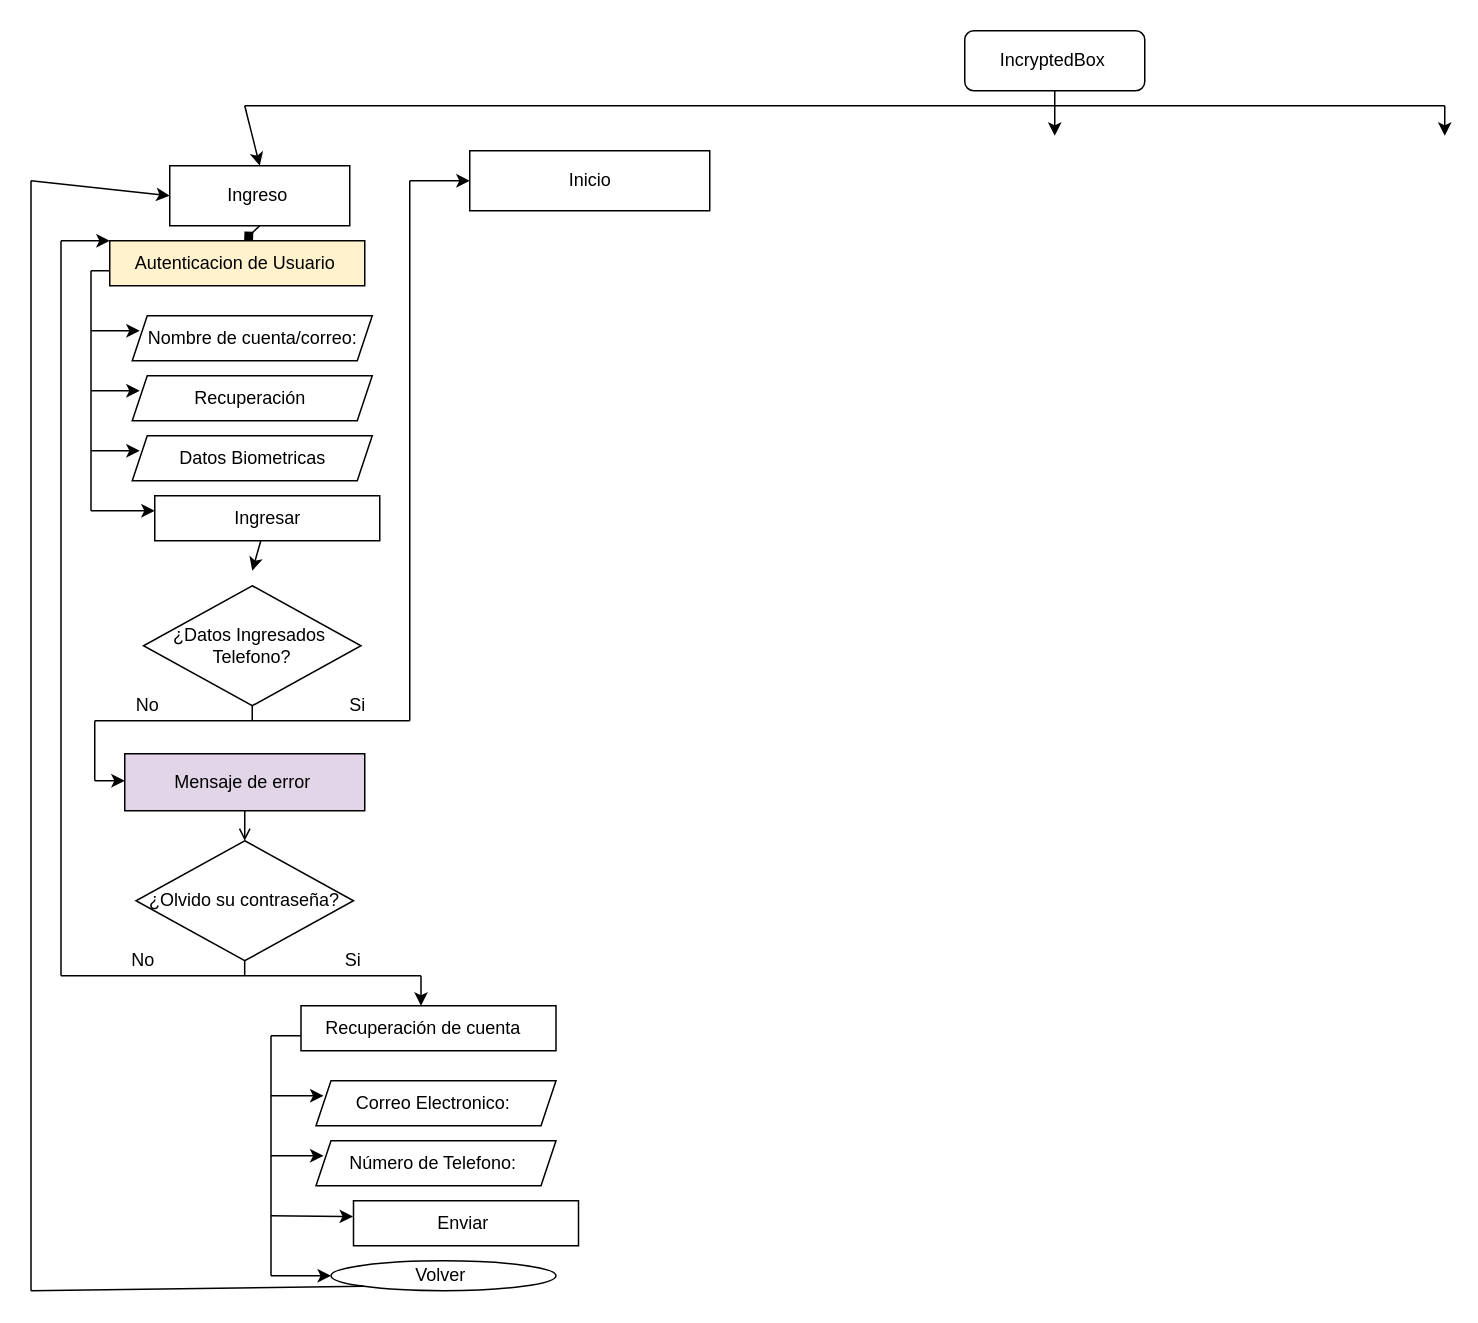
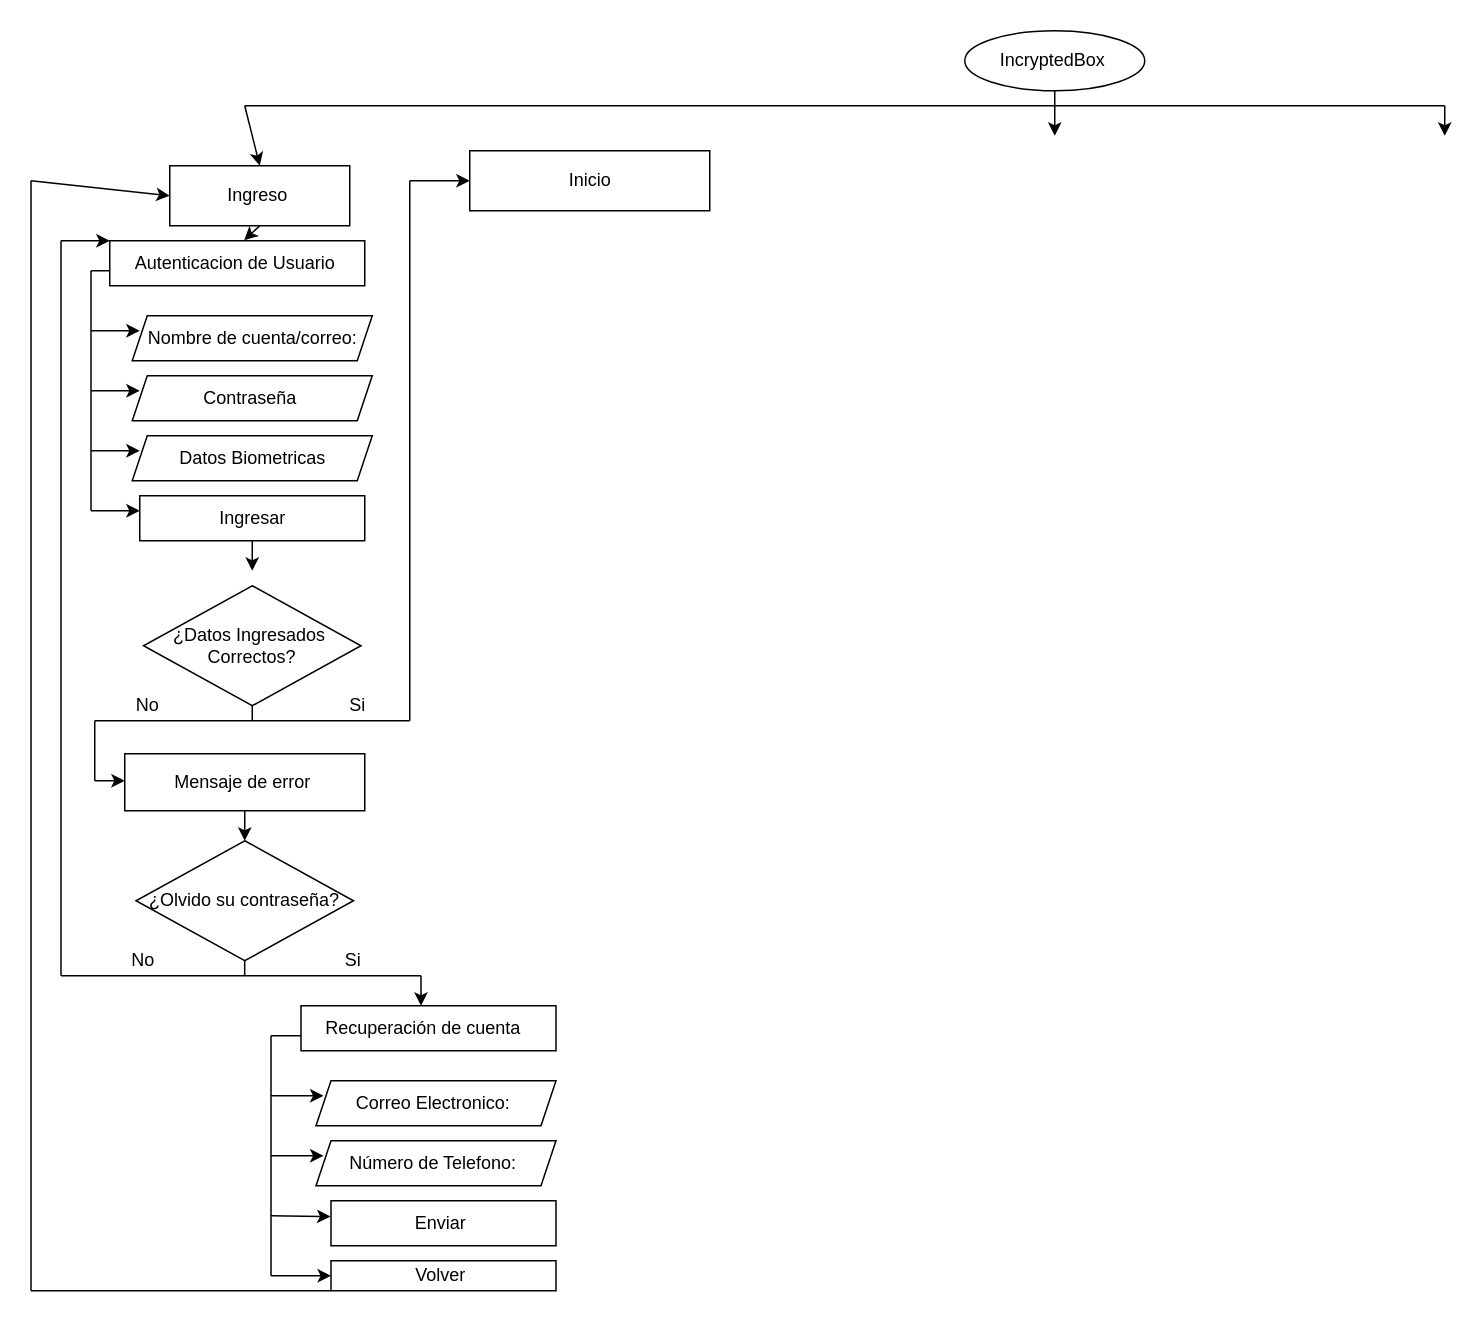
(1055, 61) -> (1055, 61)
(253, 232) -> (252, 232)
(237, 263) -> (237, 263)
(253, 398) -> (253, 398)
(267, 518) -> (252, 518)
(252, 646) -> (252, 646)
(245, 782) -> (245, 782)
(245, 831) -> (245, 829)
(466, 1223) -> (443, 1223)
(443, 1276) -> (443, 1276)
